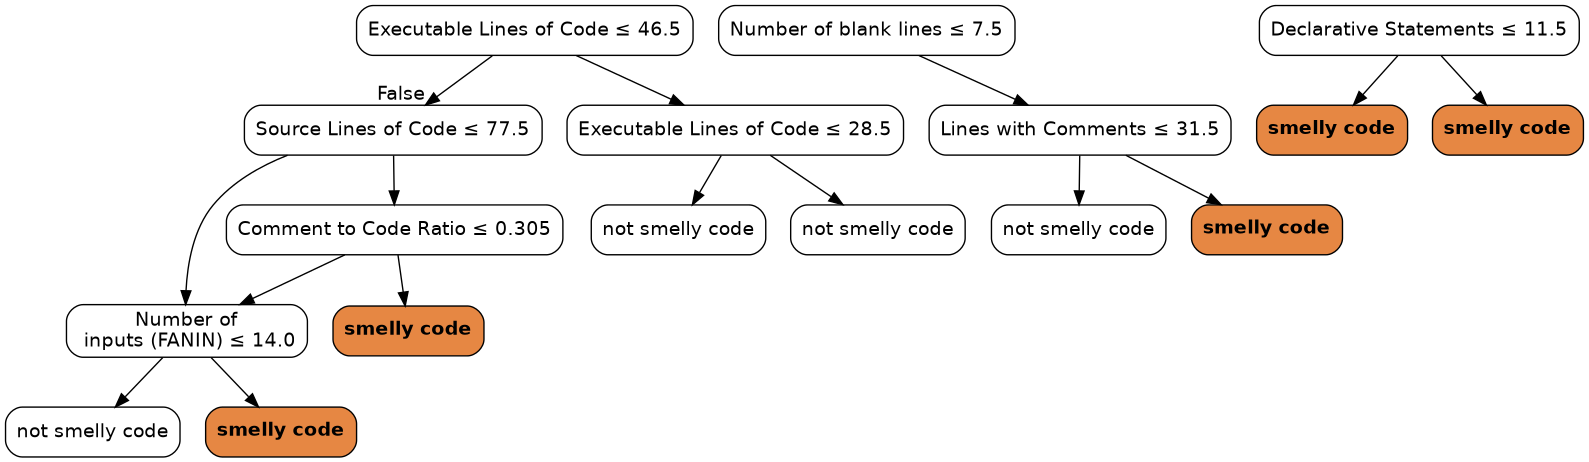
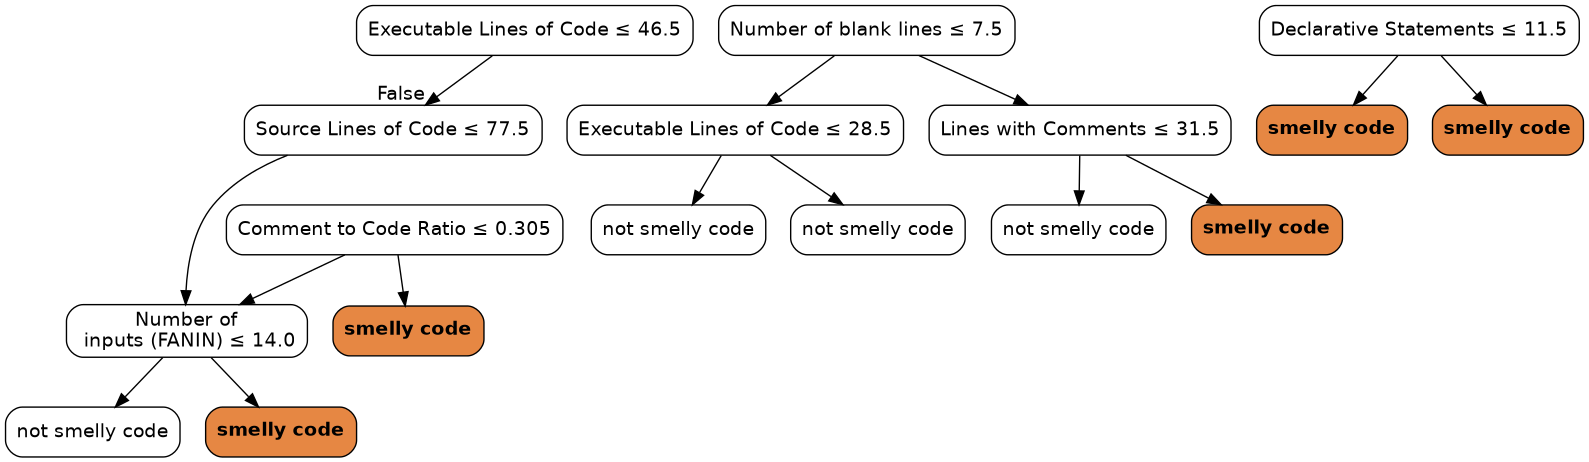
(624, 77) -> (807, 76)
(394, 173) -> none
